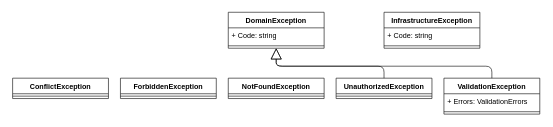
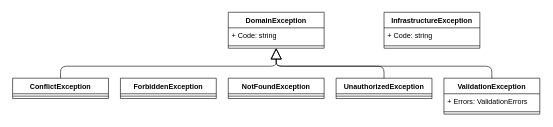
none -> (162, 66)
